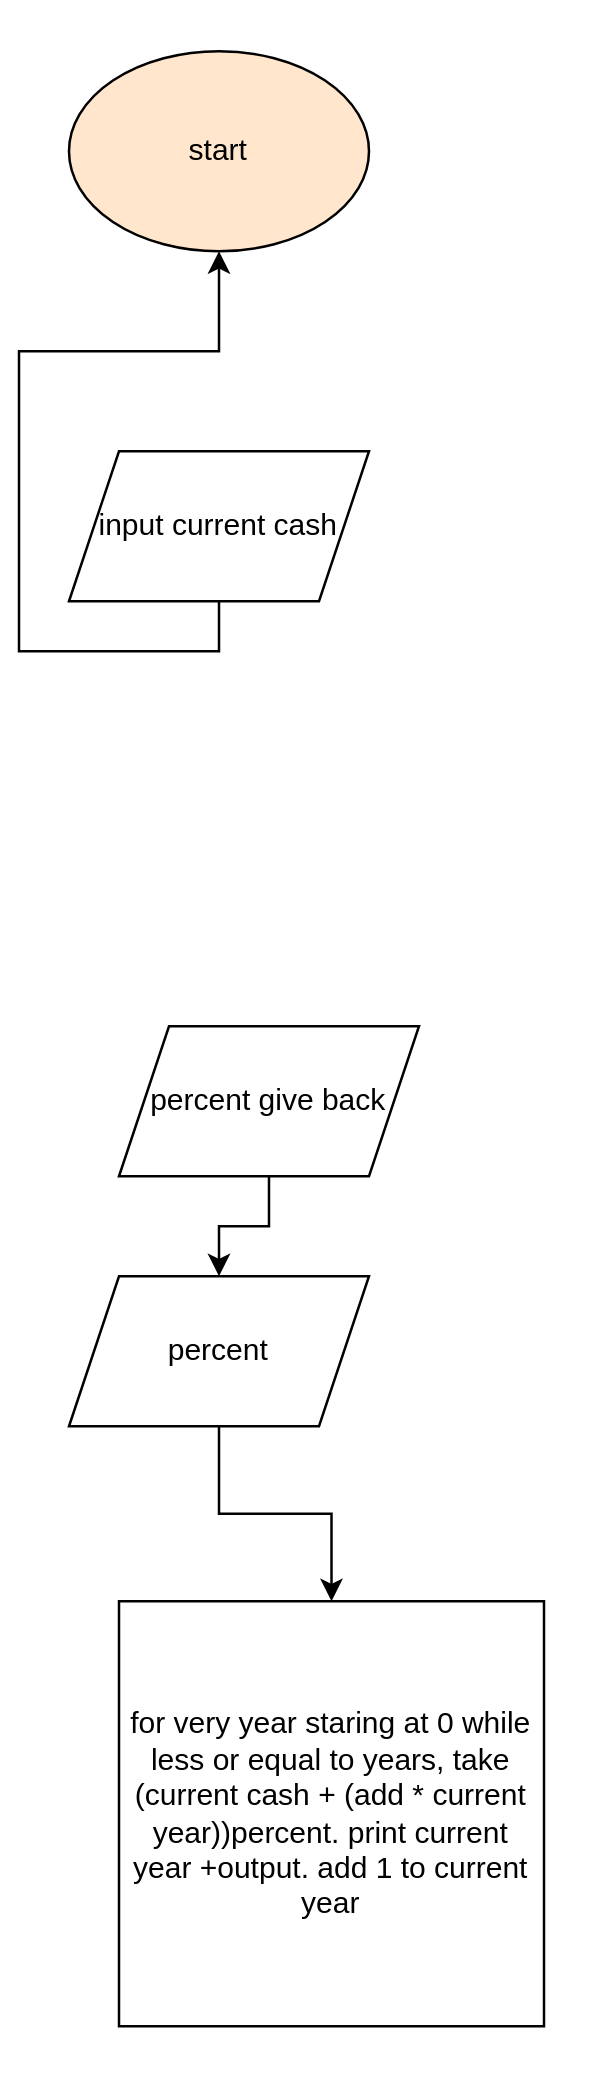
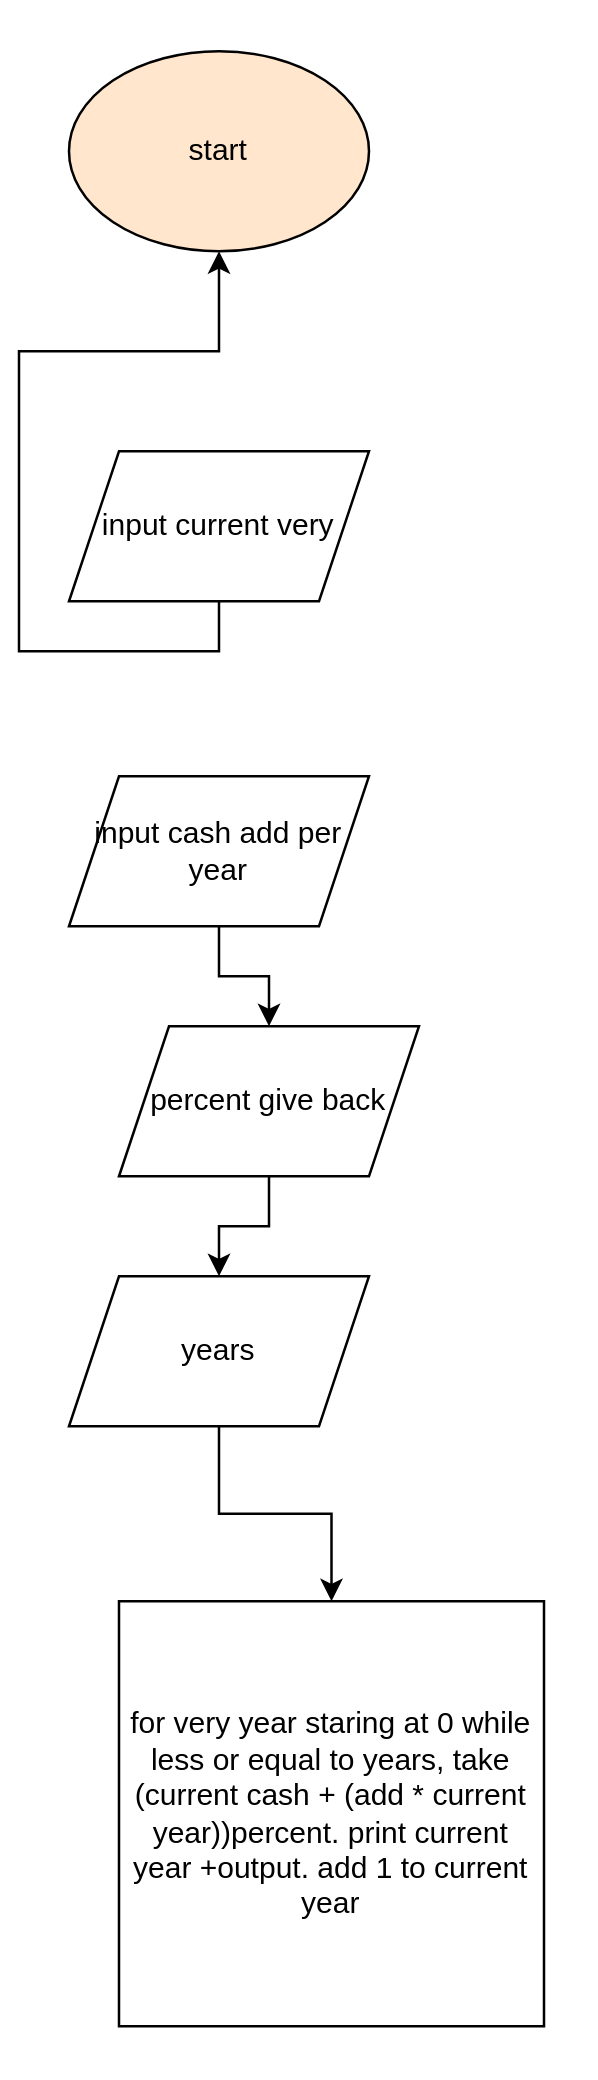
(219, 526) -> (219, 526)
none -> (219, 851)
none -> (236, 976)
(219, 1351) -> (219, 1351)
